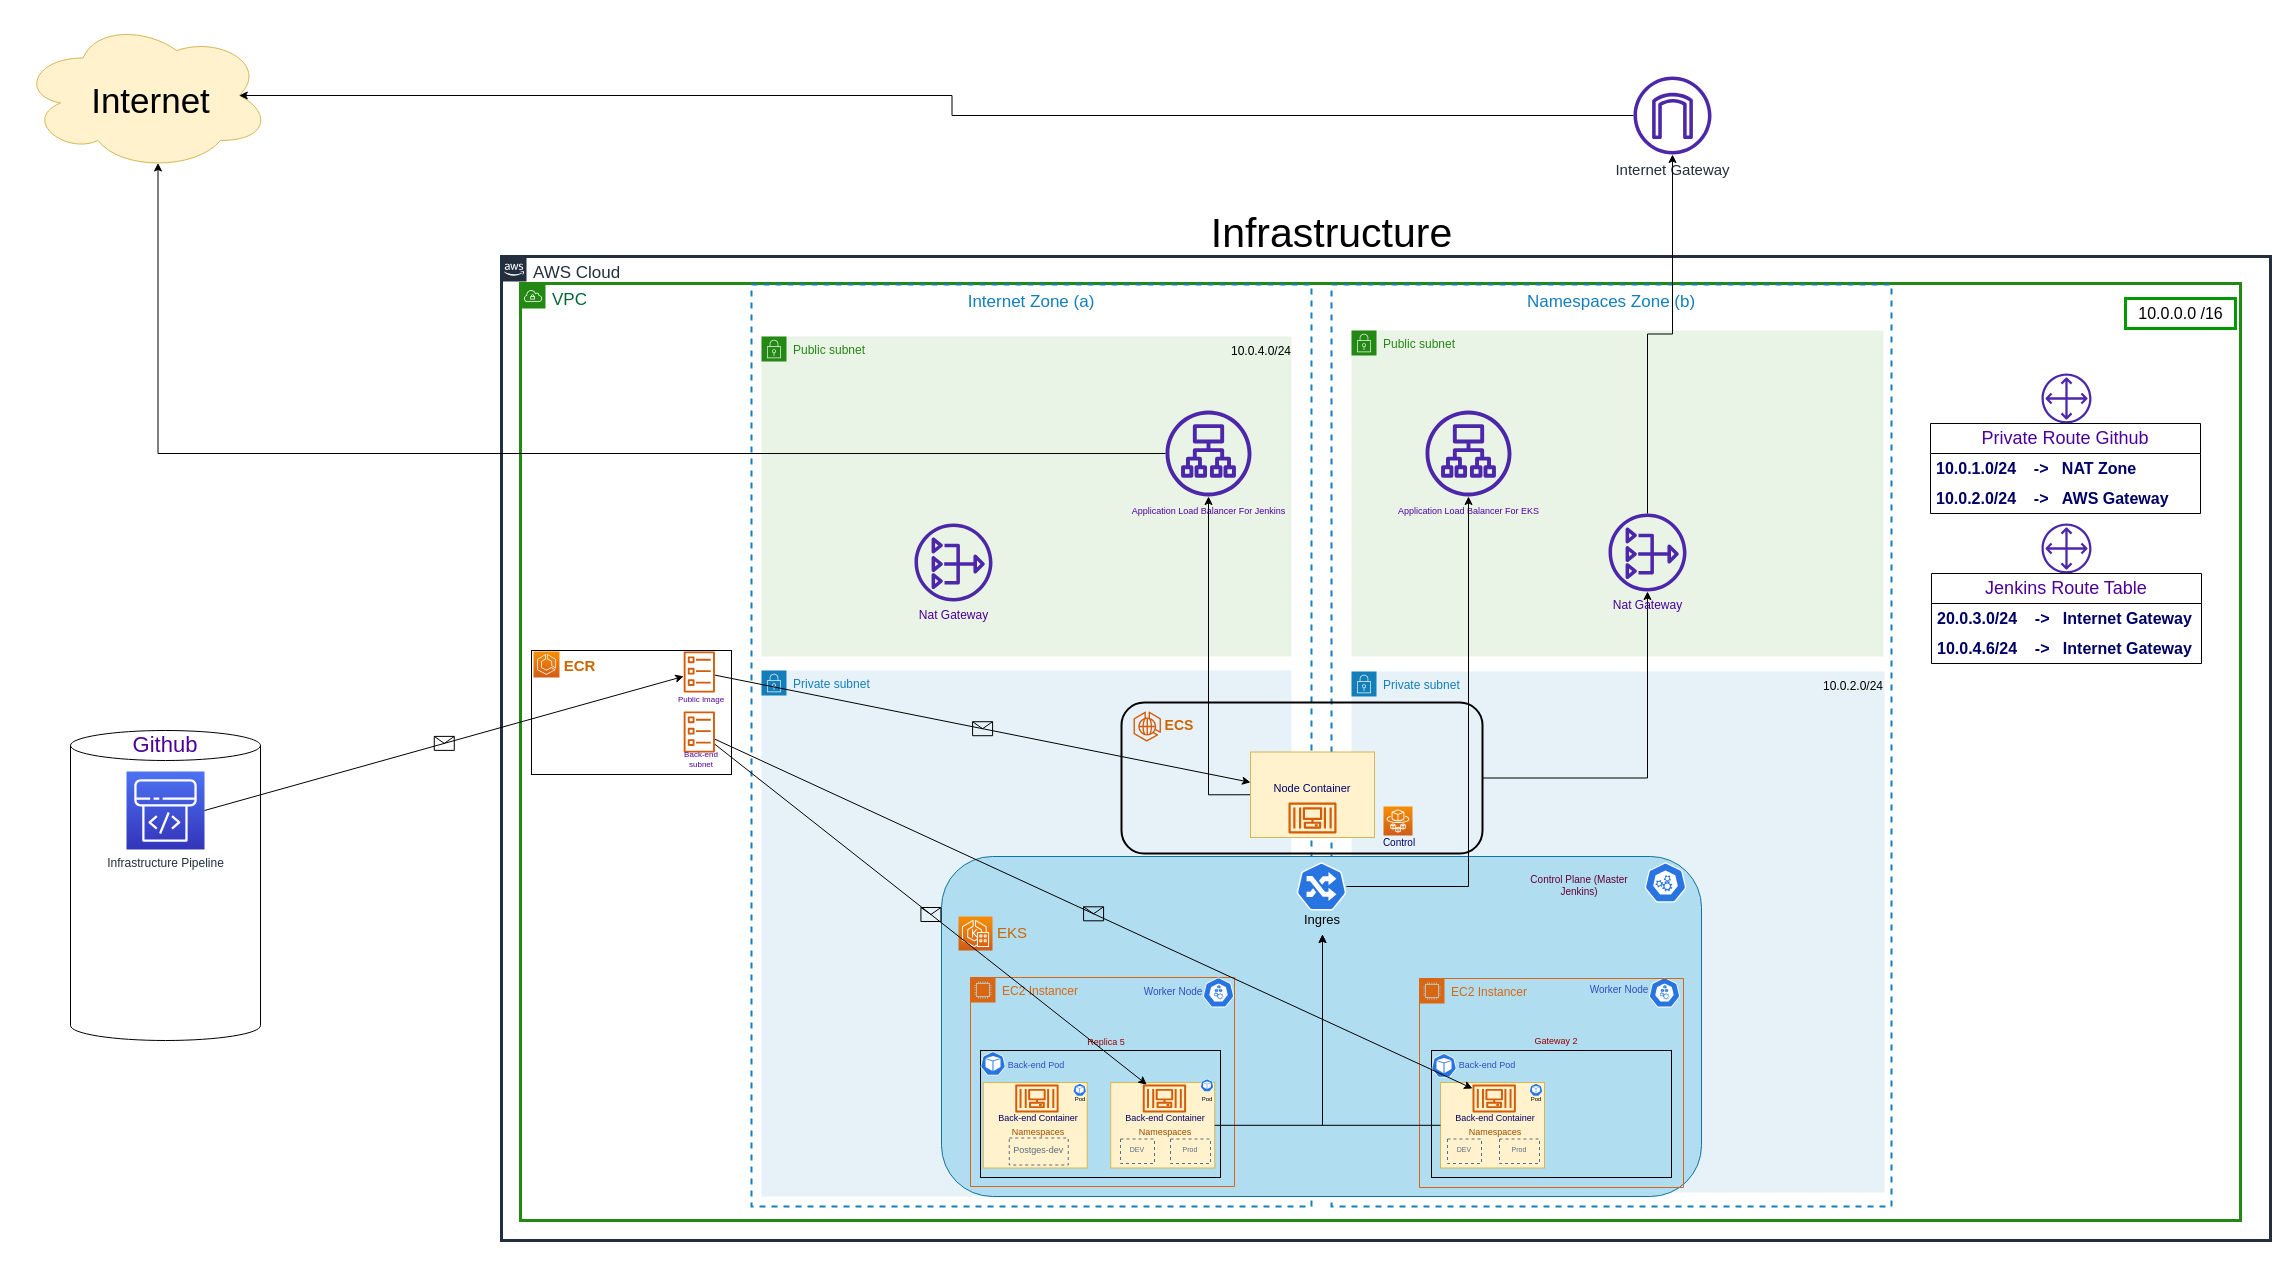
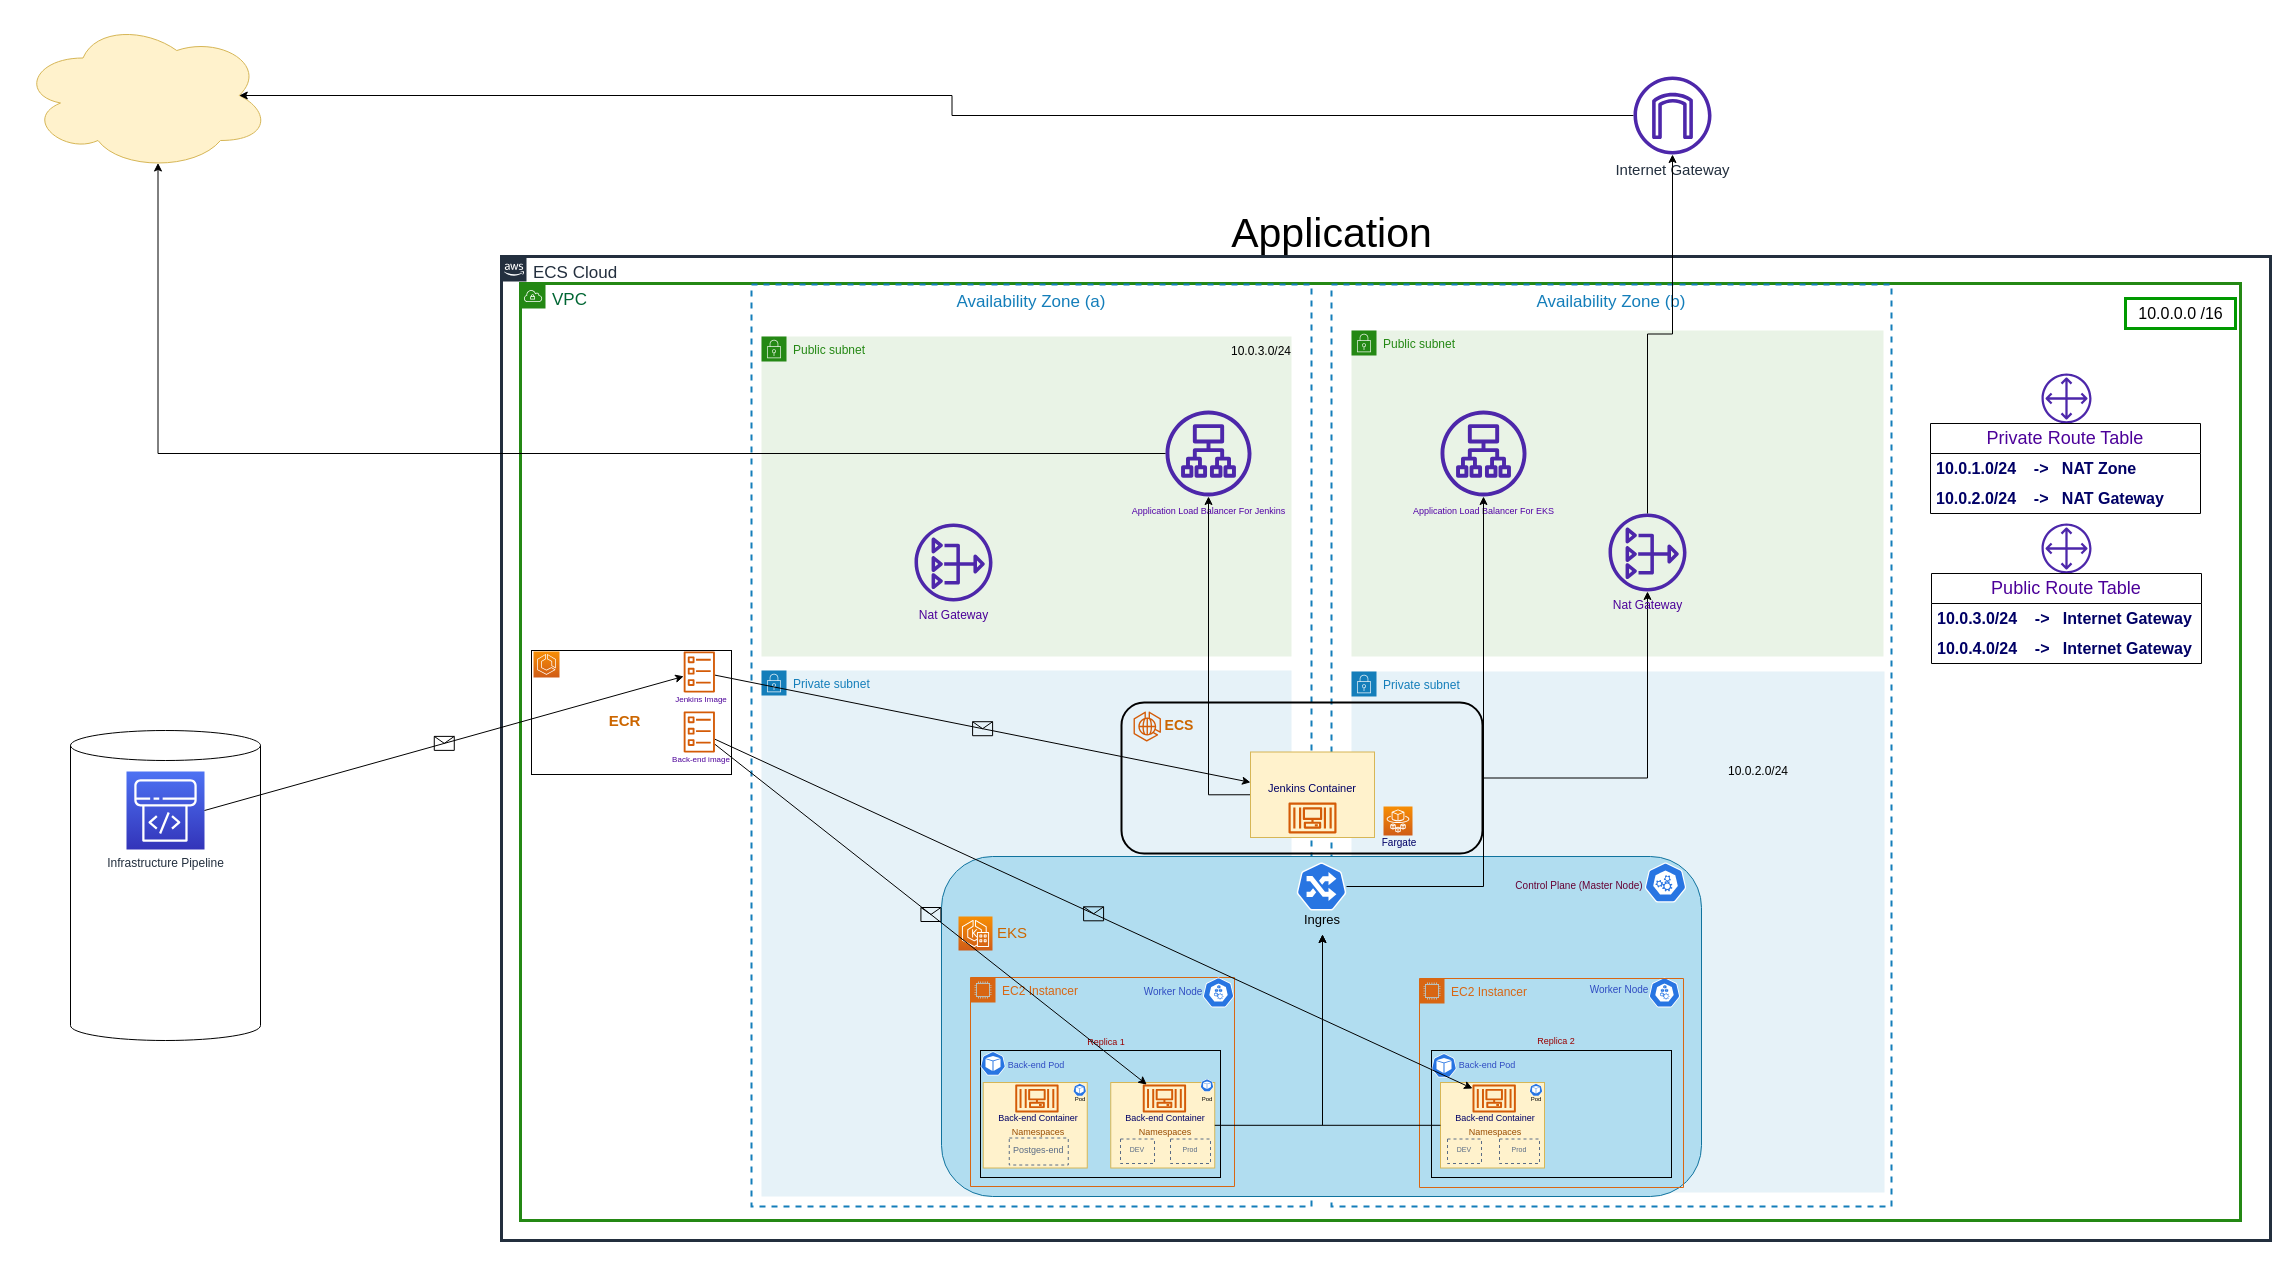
(151, 101) -> none
(1332, 234) -> (1332, 234)
(561, 271) -> (561, 271)
(1031, 301) -> (1031, 301)
(1611, 301) -> (1611, 301)
(1262, 352) -> (1262, 352)
(2066, 439) -> (2066, 439)
(1469, 454) -> (1484, 454)
(2061, 499) -> (2061, 499)
(2067, 589) -> (2067, 589)
(2068, 619) -> (2068, 619)
(2068, 649) -> (2068, 649)
(580, 666) -> (625, 721)
(1854, 687) -> (1759, 772)
(702, 700) -> (702, 700)
(166, 746) -> none
(702, 760) -> (702, 760)
(1313, 788) -> (1313, 788)
(1400, 842) -> (1400, 842)
(1580, 886) -> (1580, 886)
(1557, 1042) -> (1557, 1042)
(1107, 1043) -> (1107, 1043)
(1038, 1150) -> (1038, 1150)
